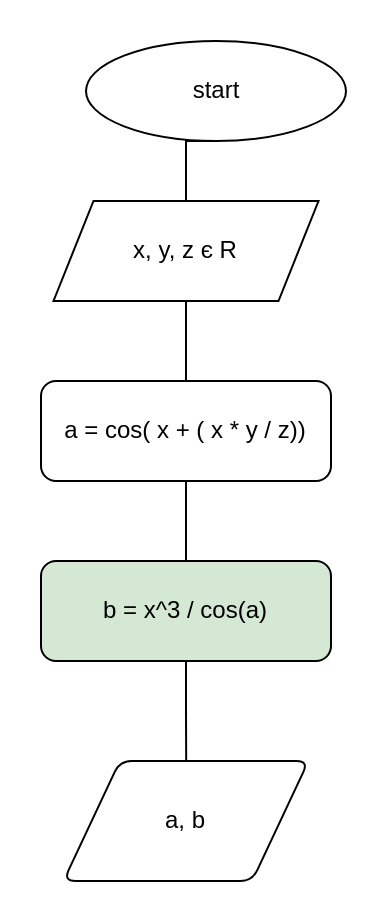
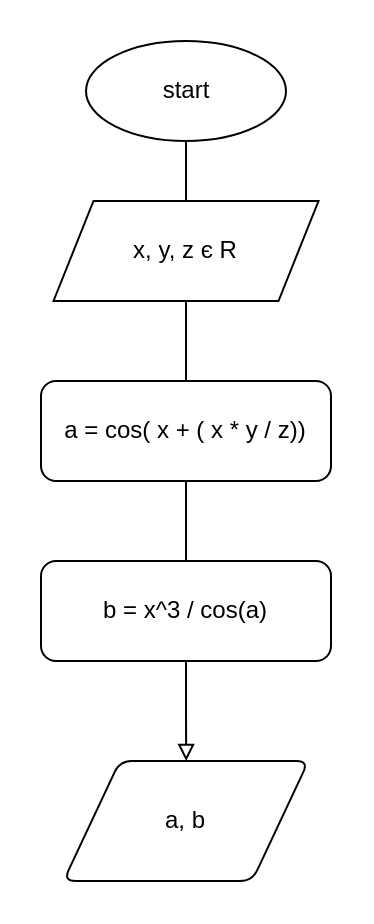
(216, 91) -> (186, 91)
(186, 611) -> (186, 611)
(186, 750) -> (186, 743)
